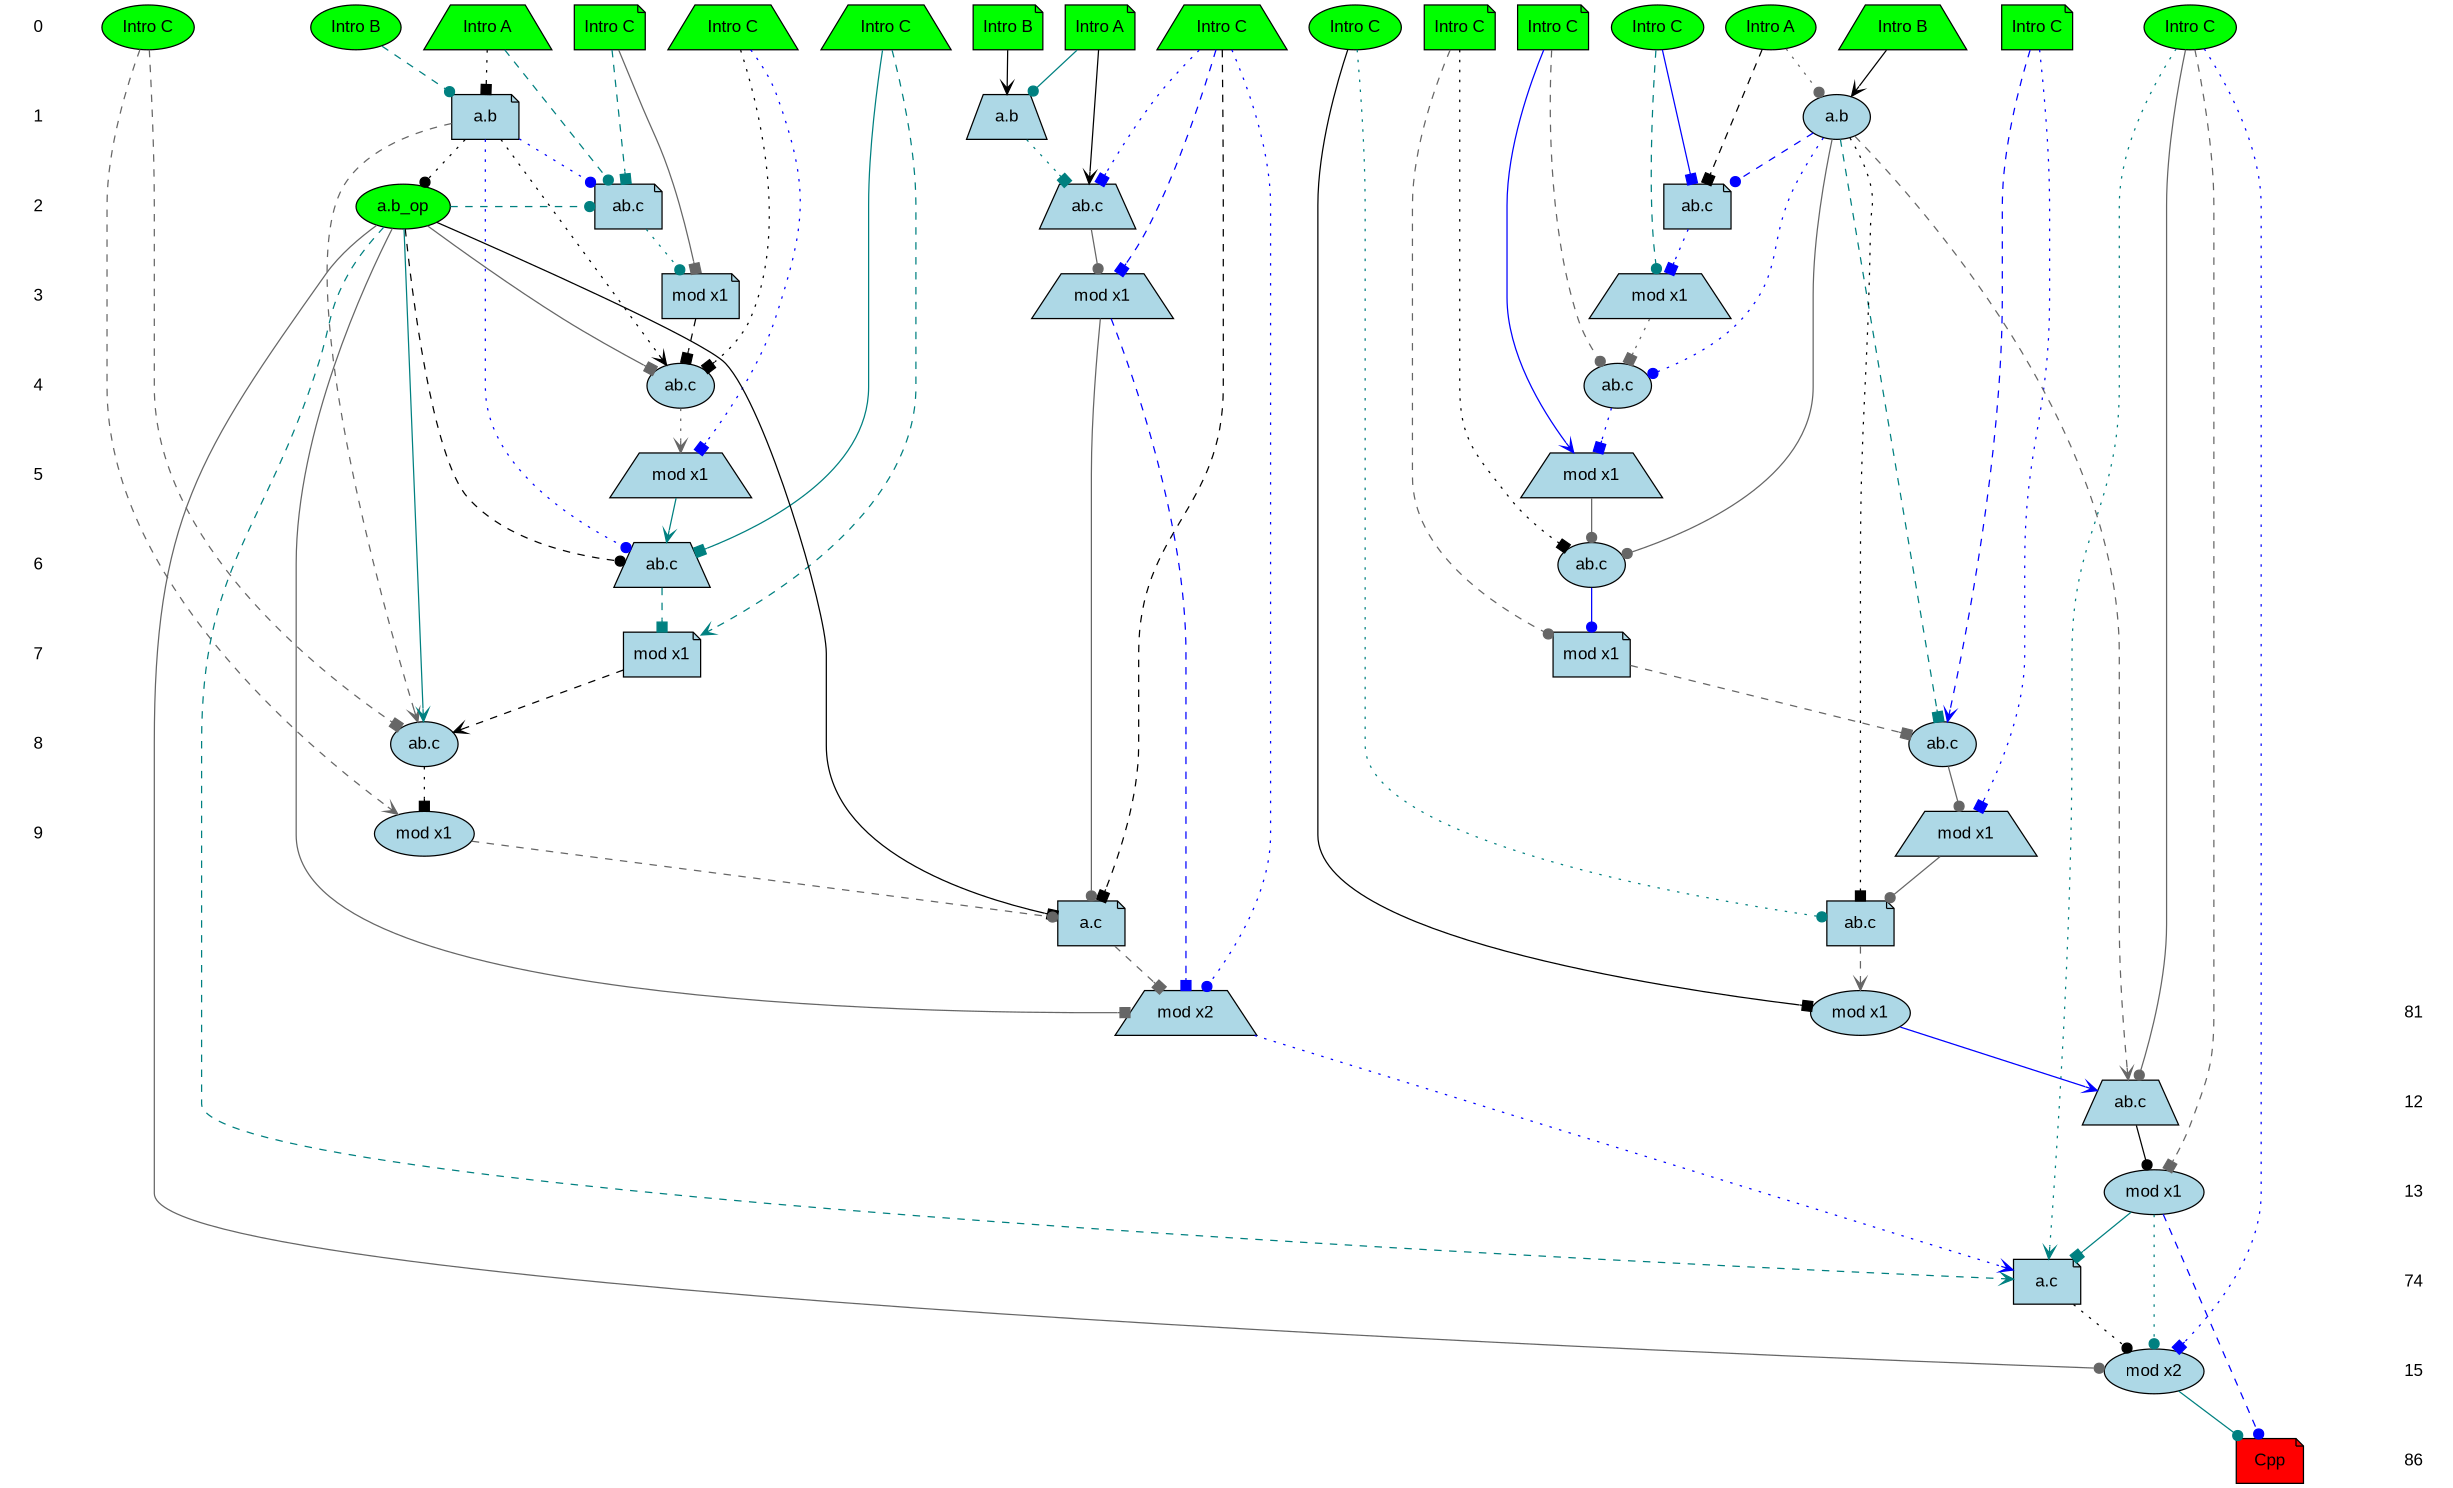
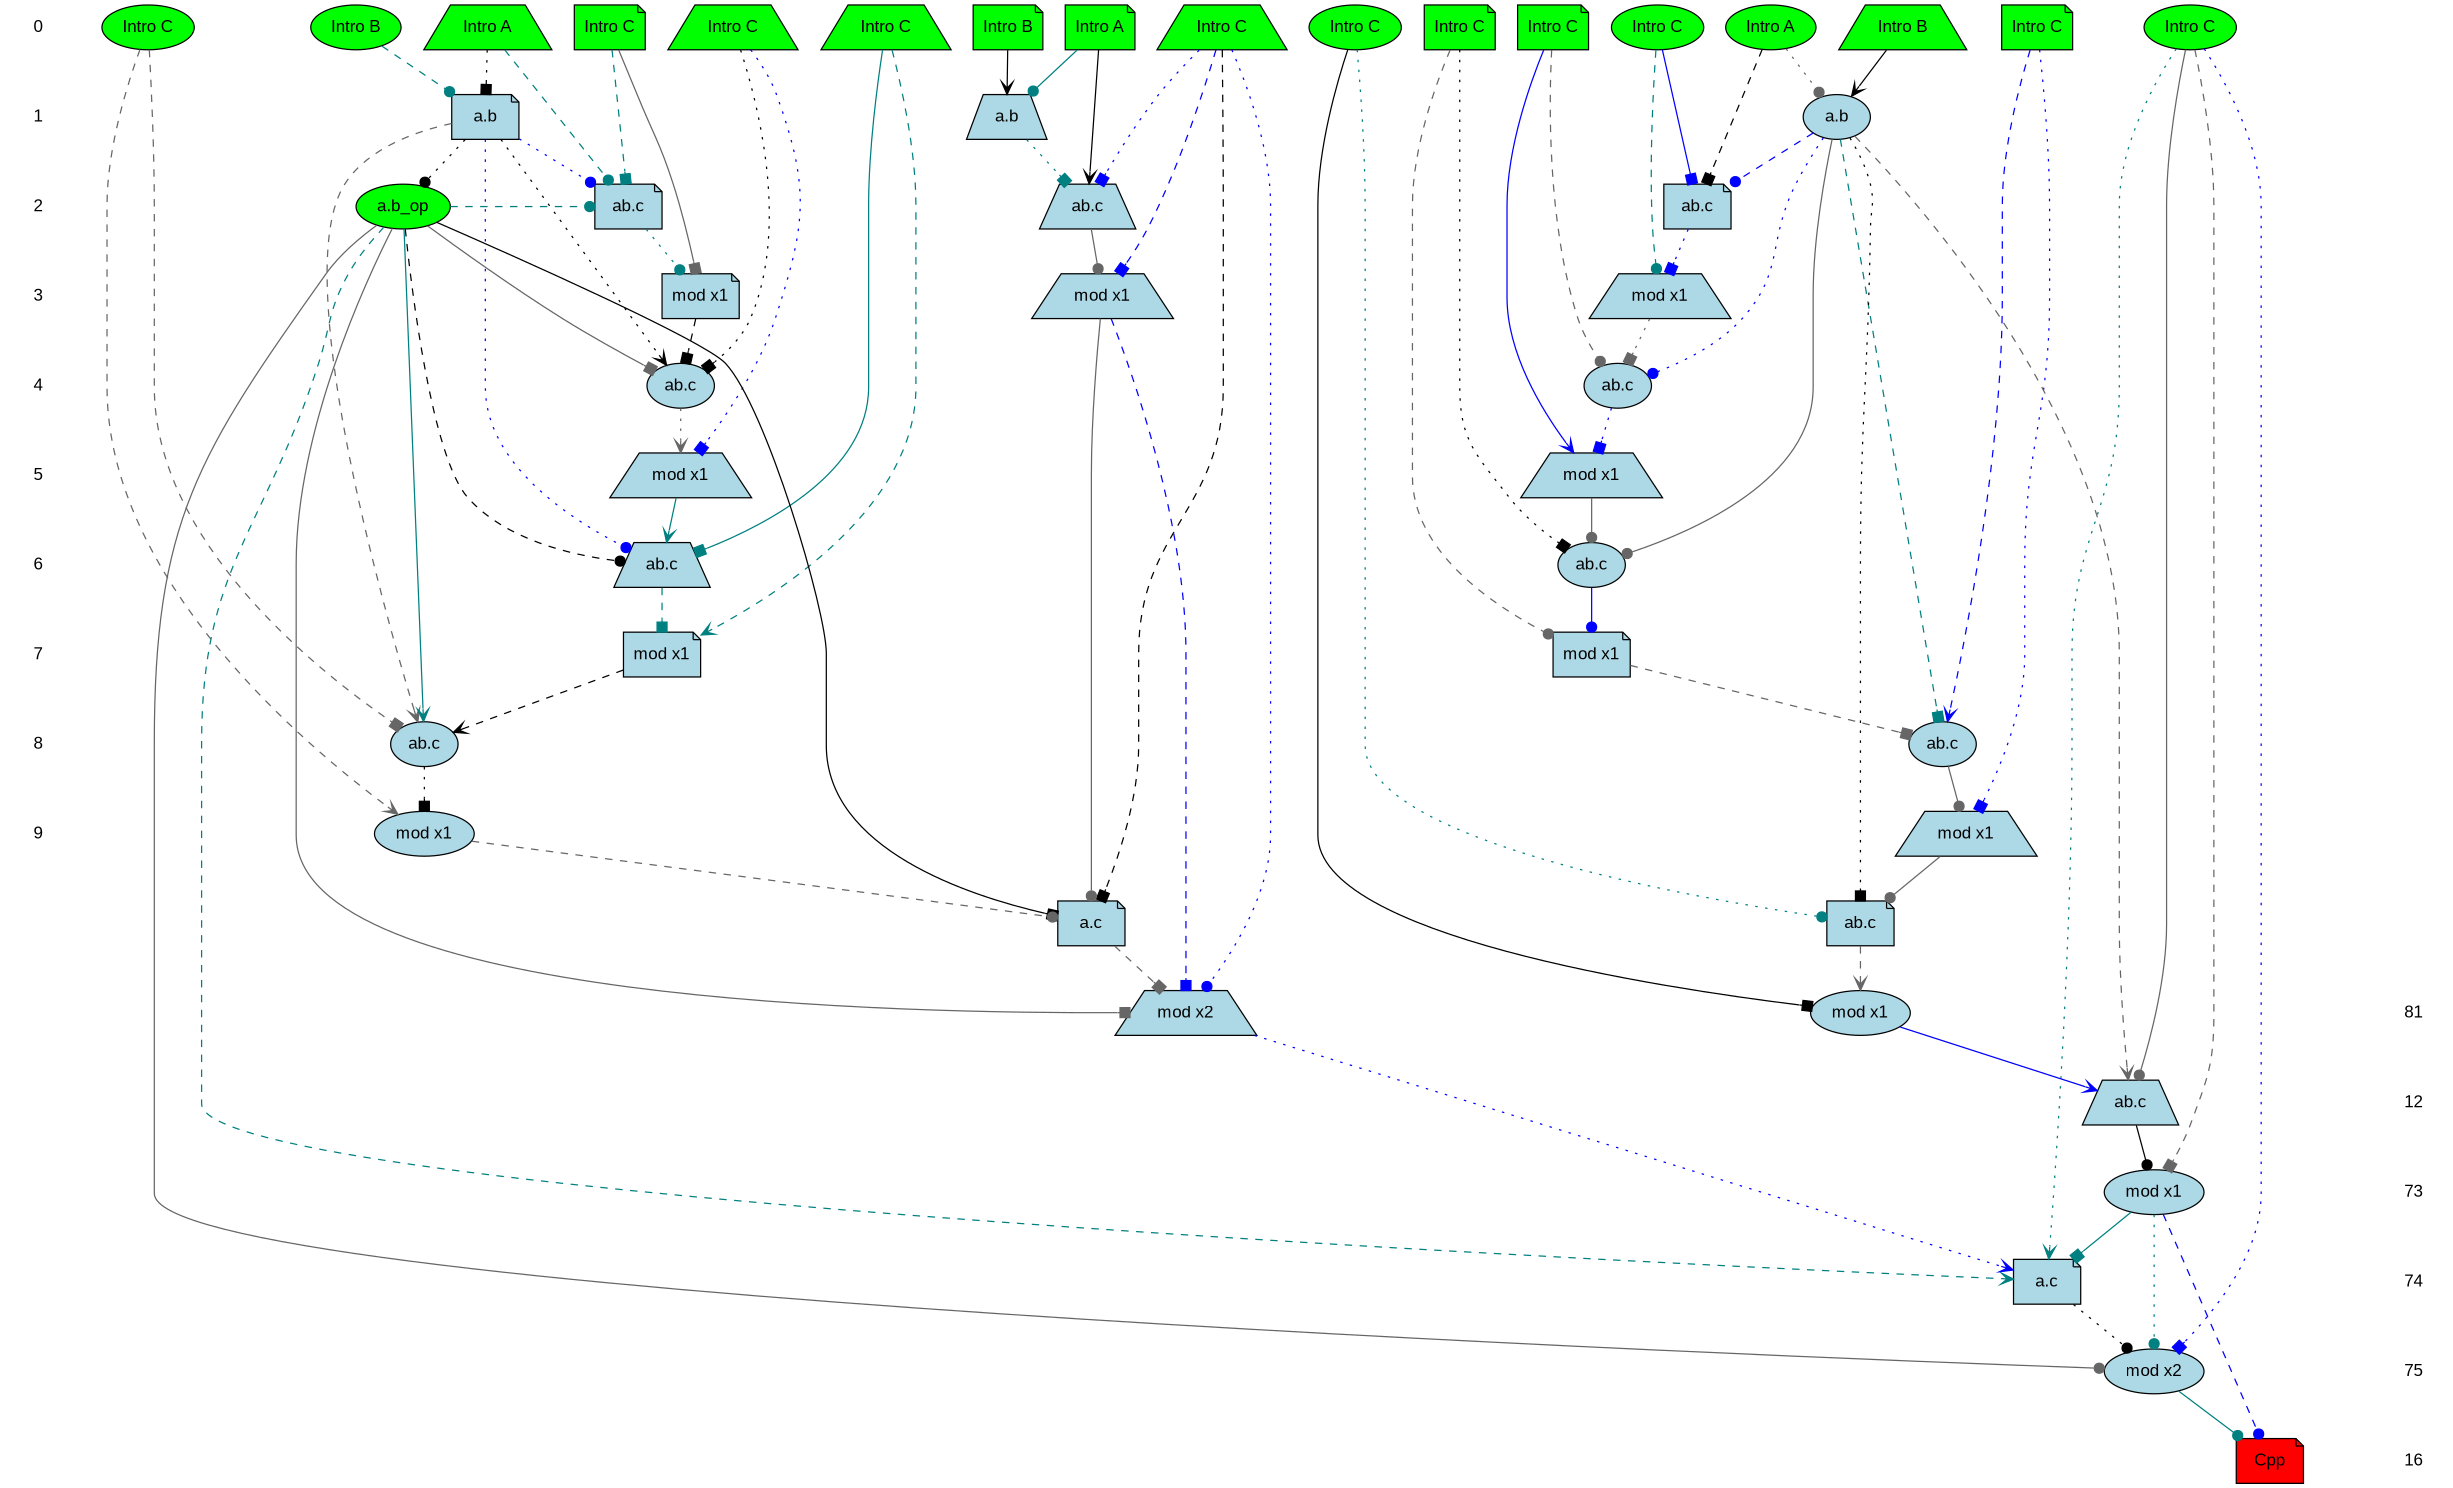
(2414, 1192) -> (2414, 1192)
(2414, 1371) -> (2414, 1371)
(2414, 1461) -> (2414, 1461)
